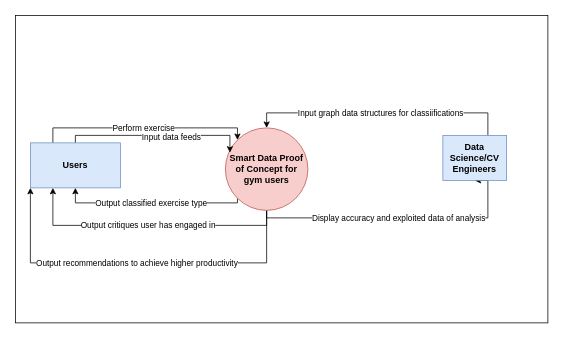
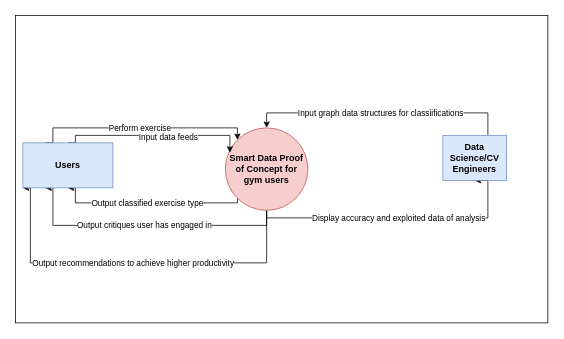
(75, 165) -> (68, 165)
